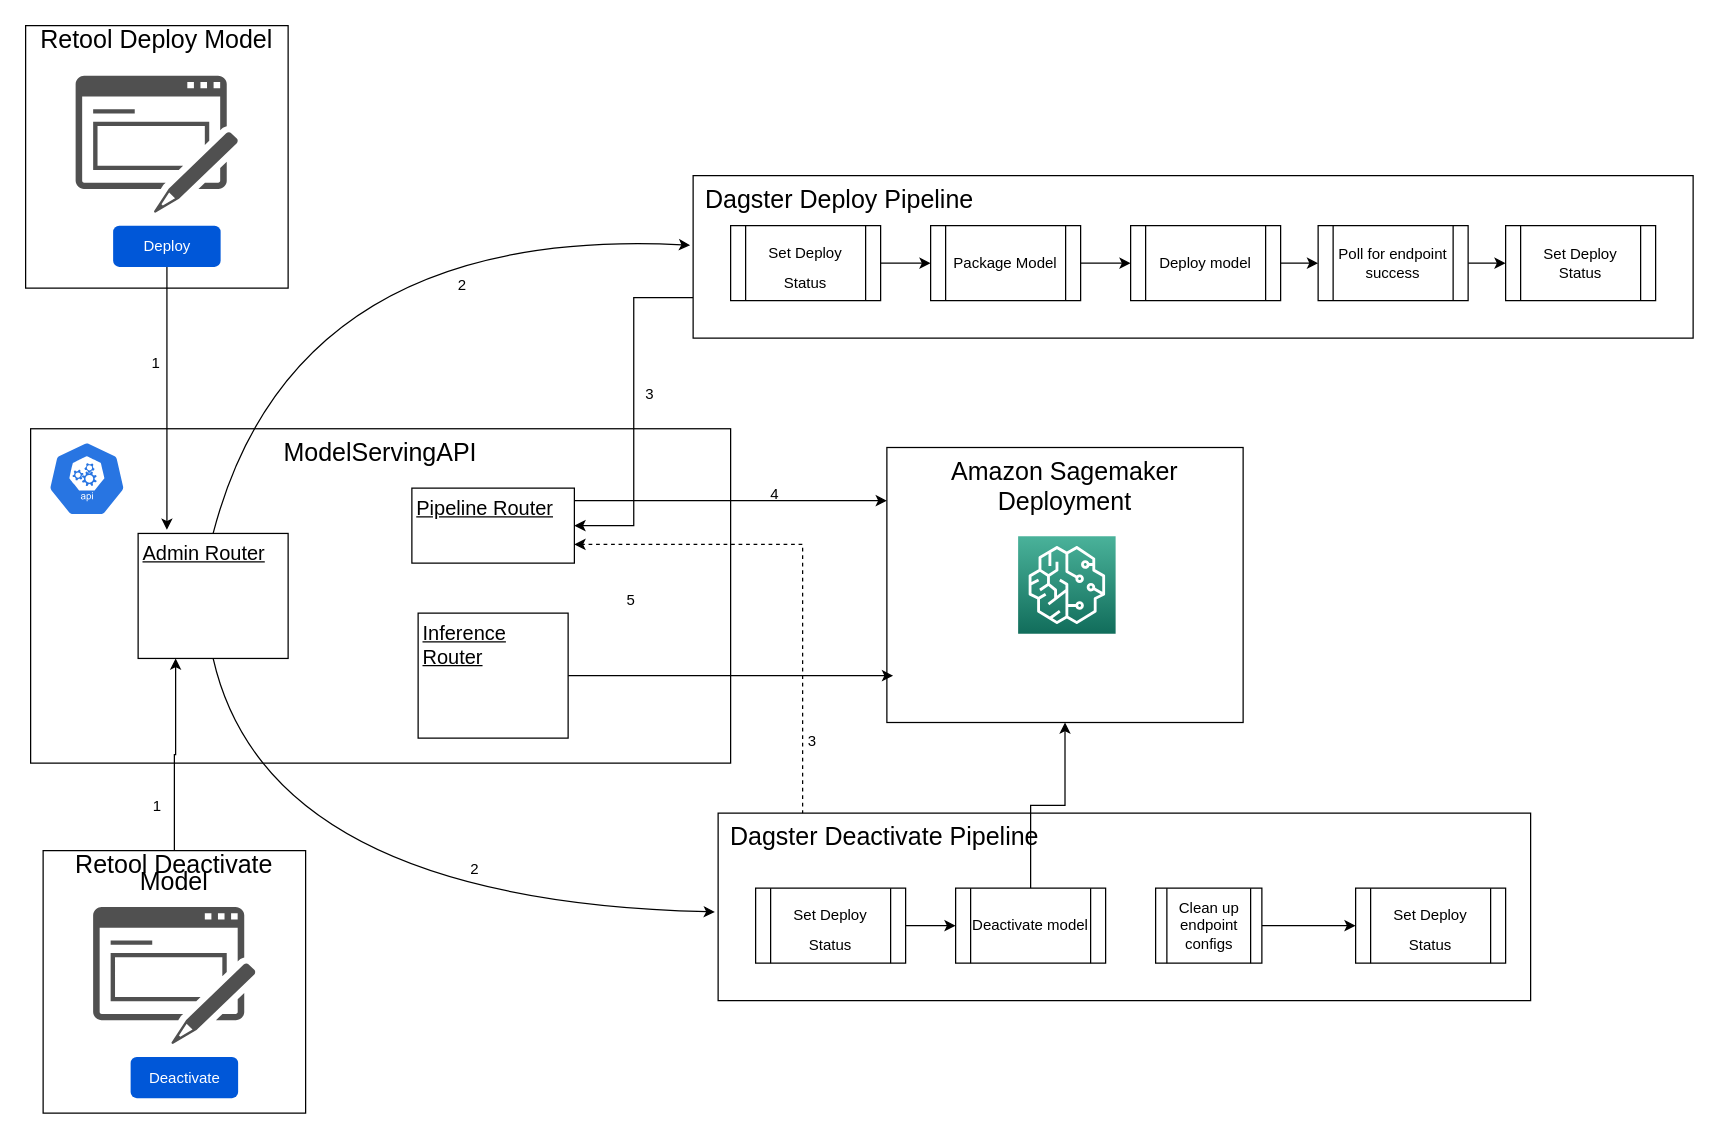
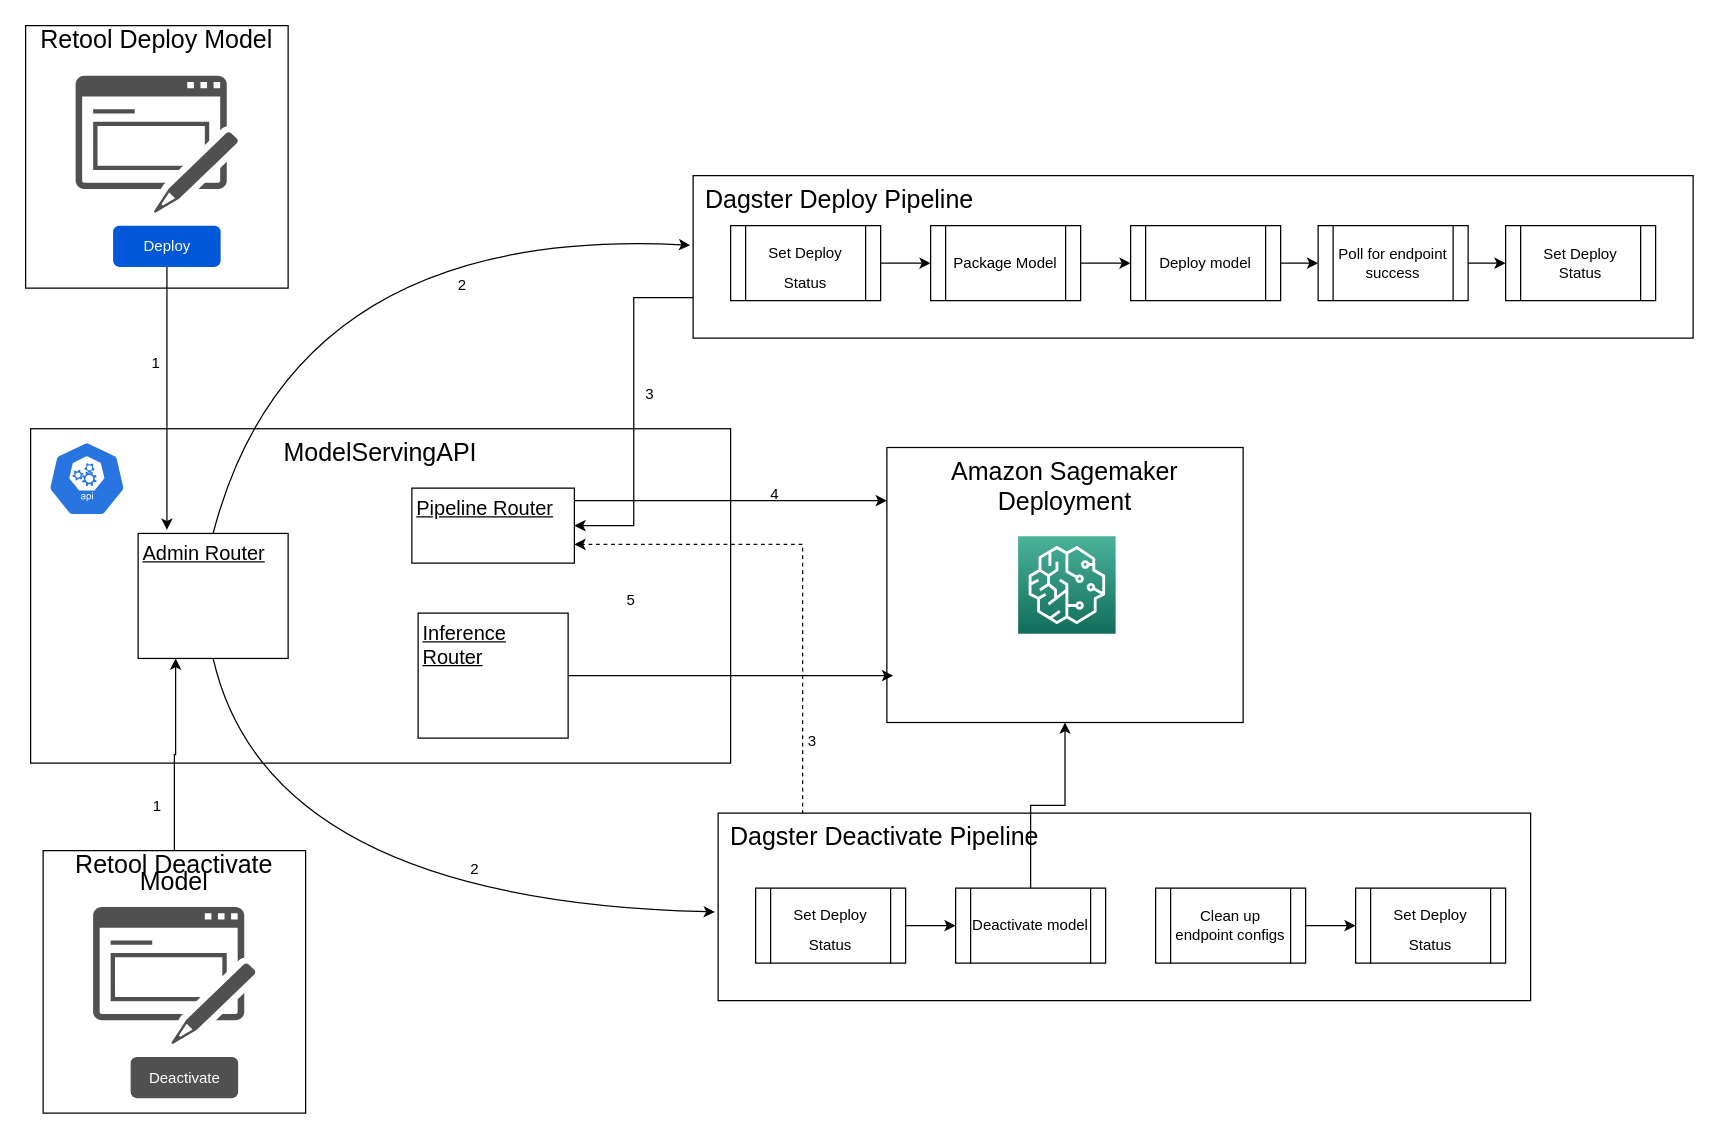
(1209, 926) -> (1231, 926)
(184, 1078) -> (184, 1078)
